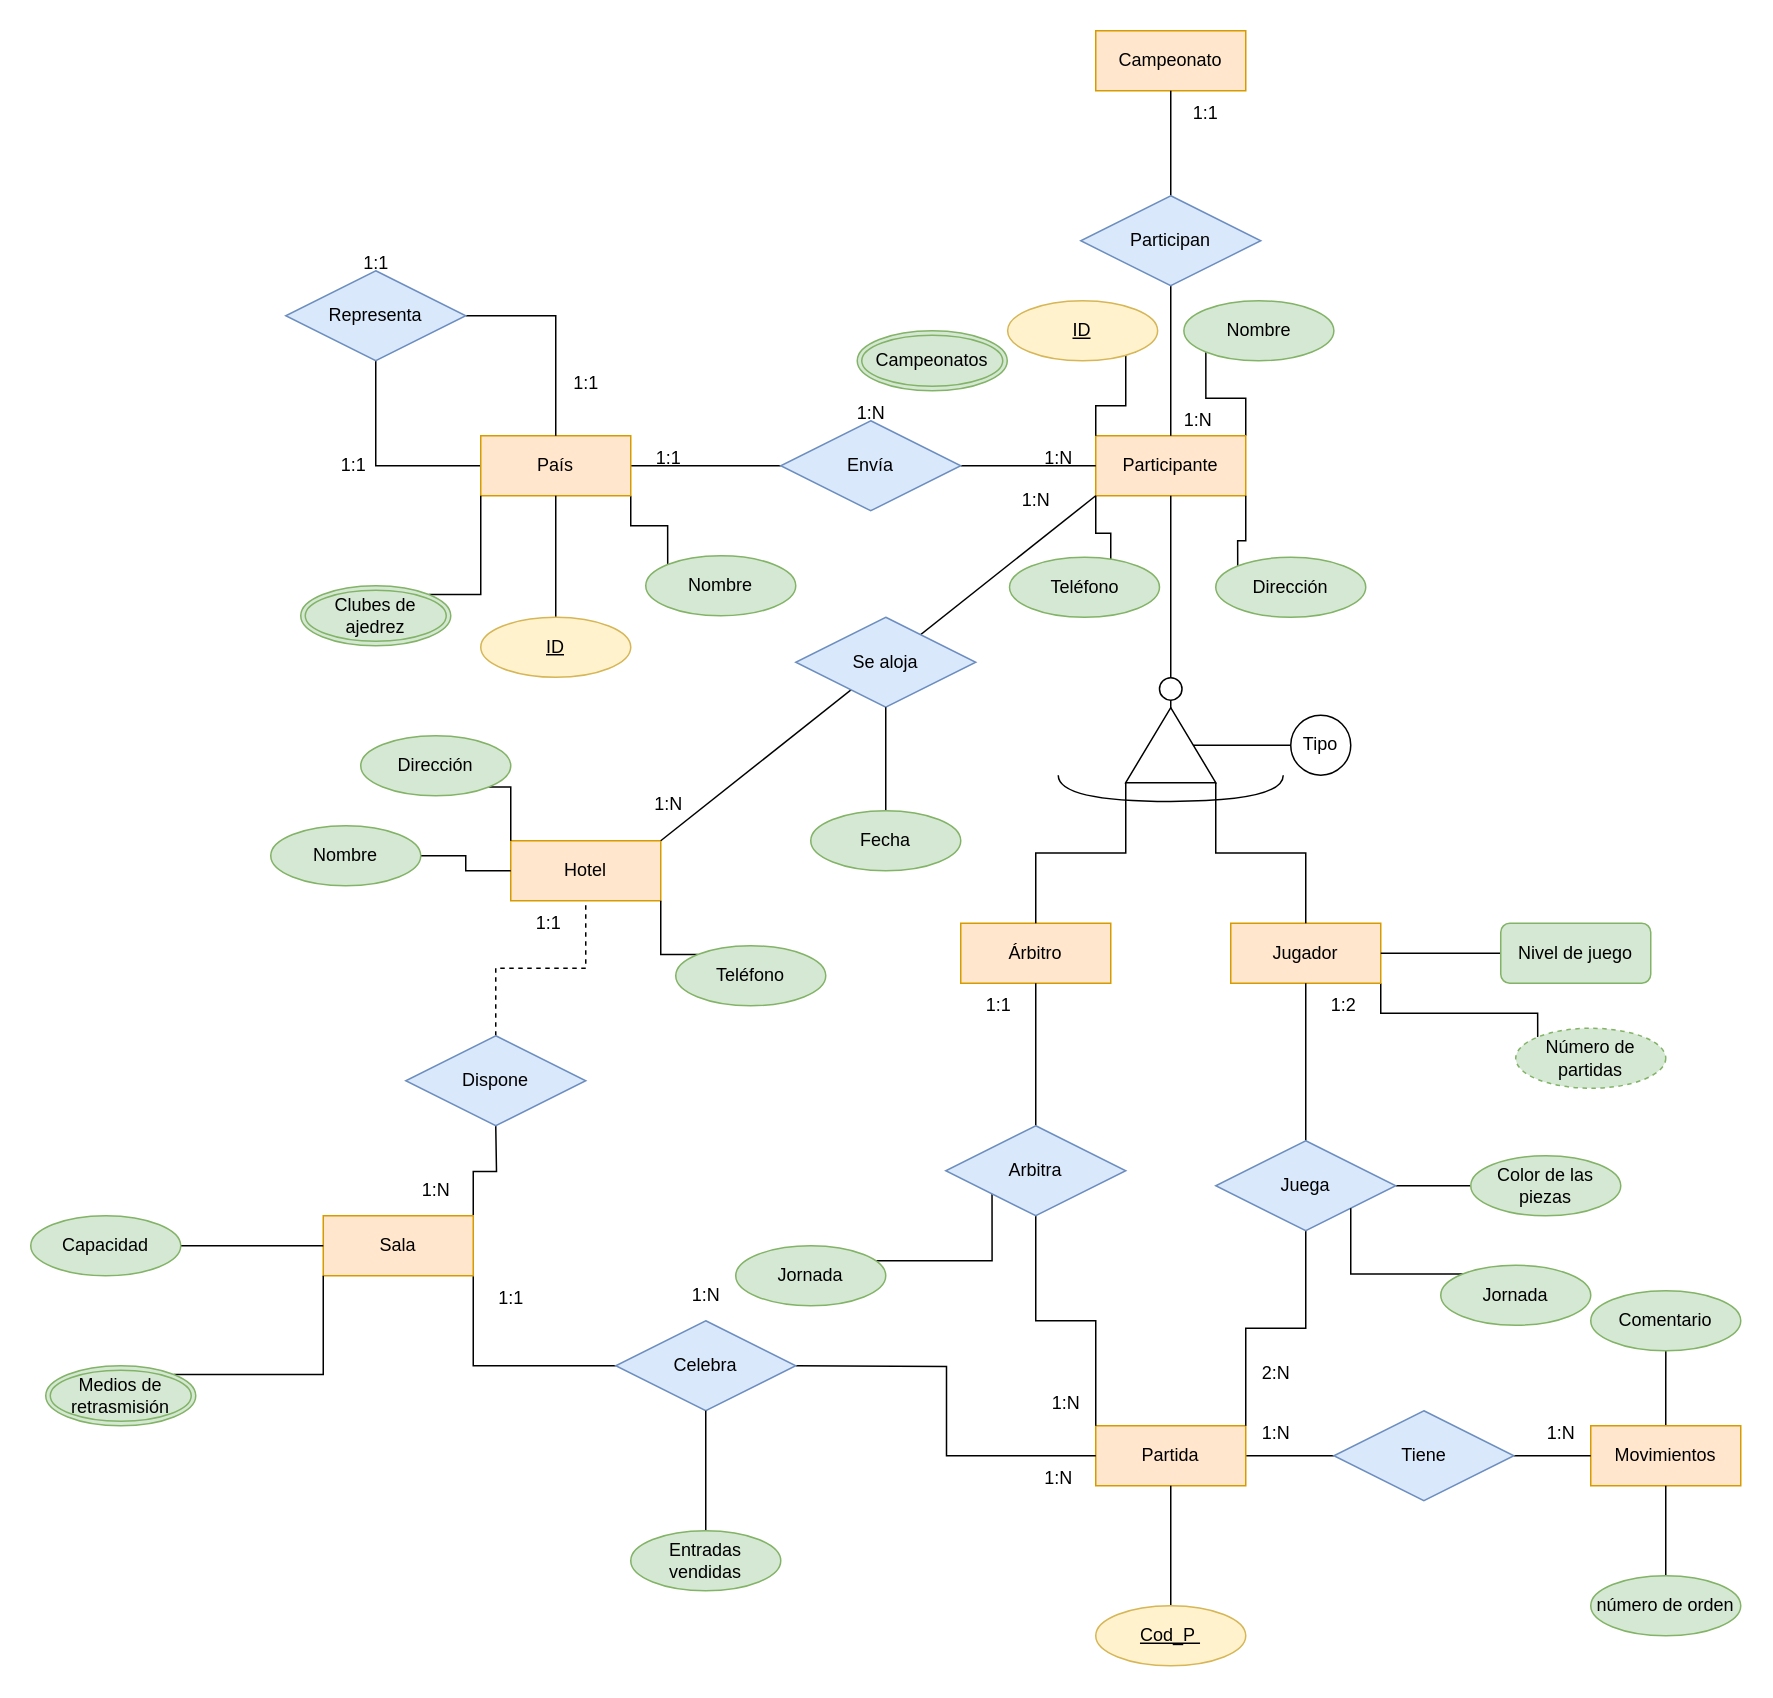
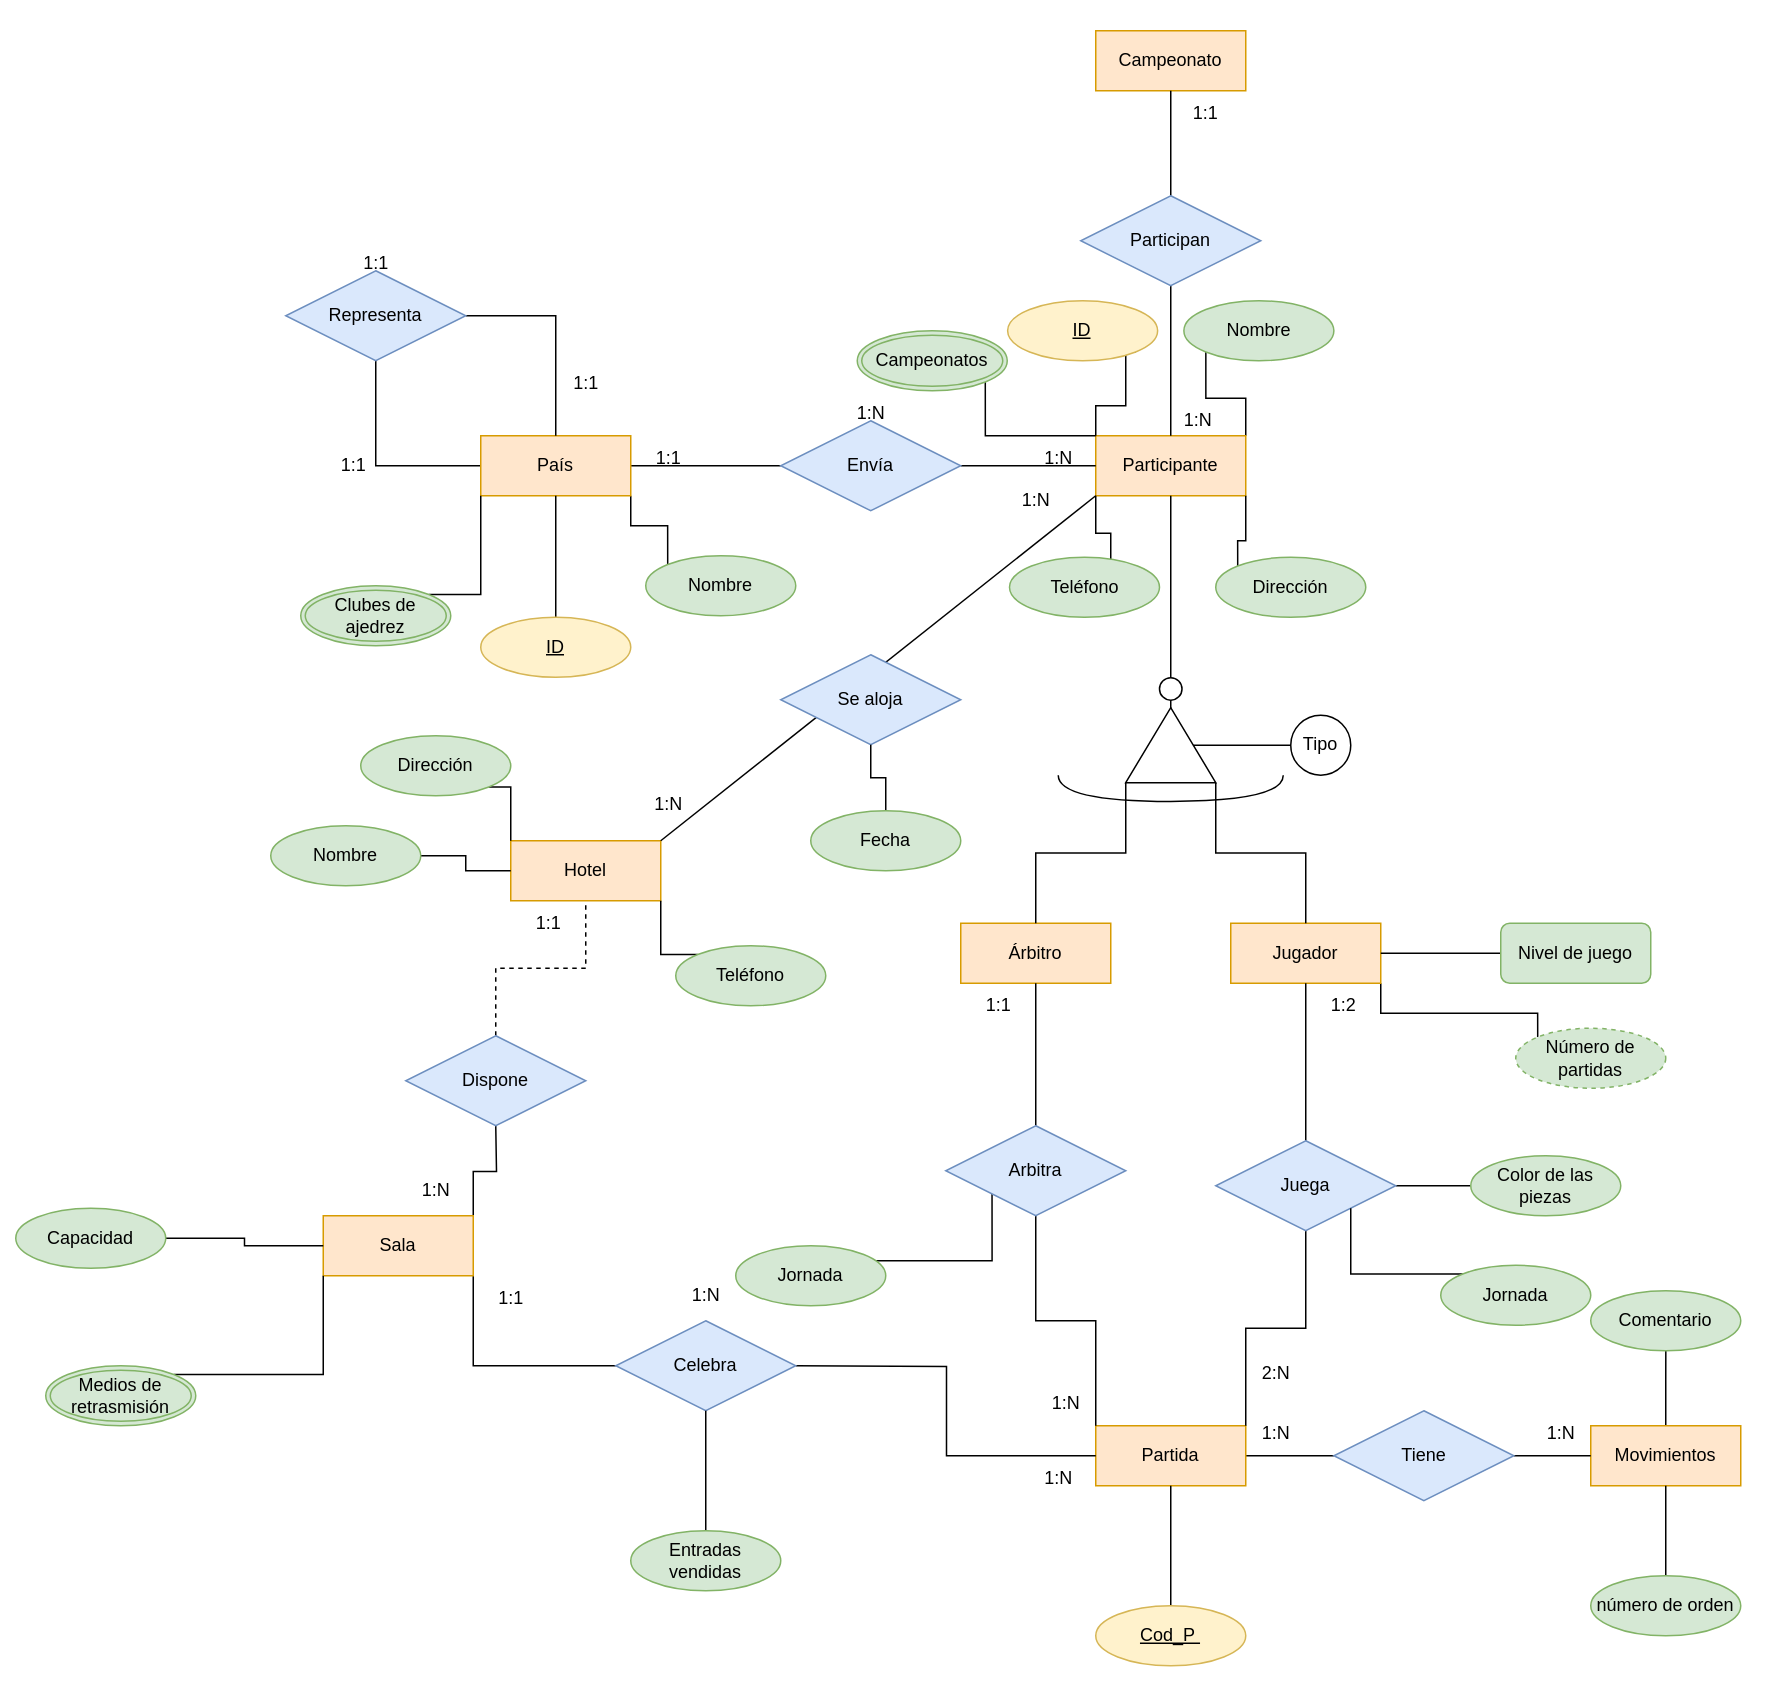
none -> (1013, 436)
(886, 662) -> (871, 700)
(106, 1246) -> (91, 1238)
